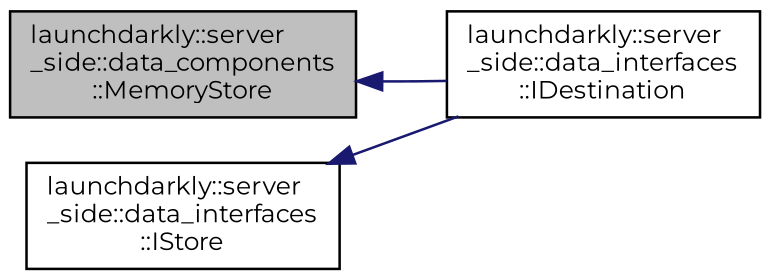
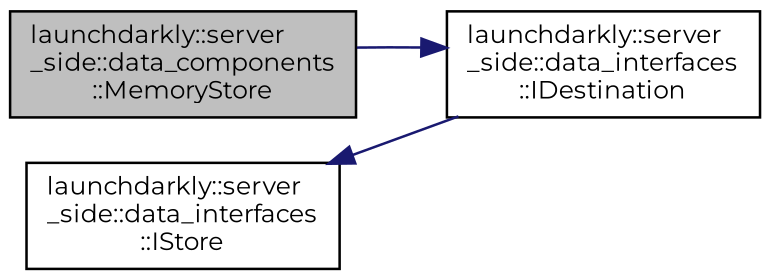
(414, 81) -> (389, 47)
